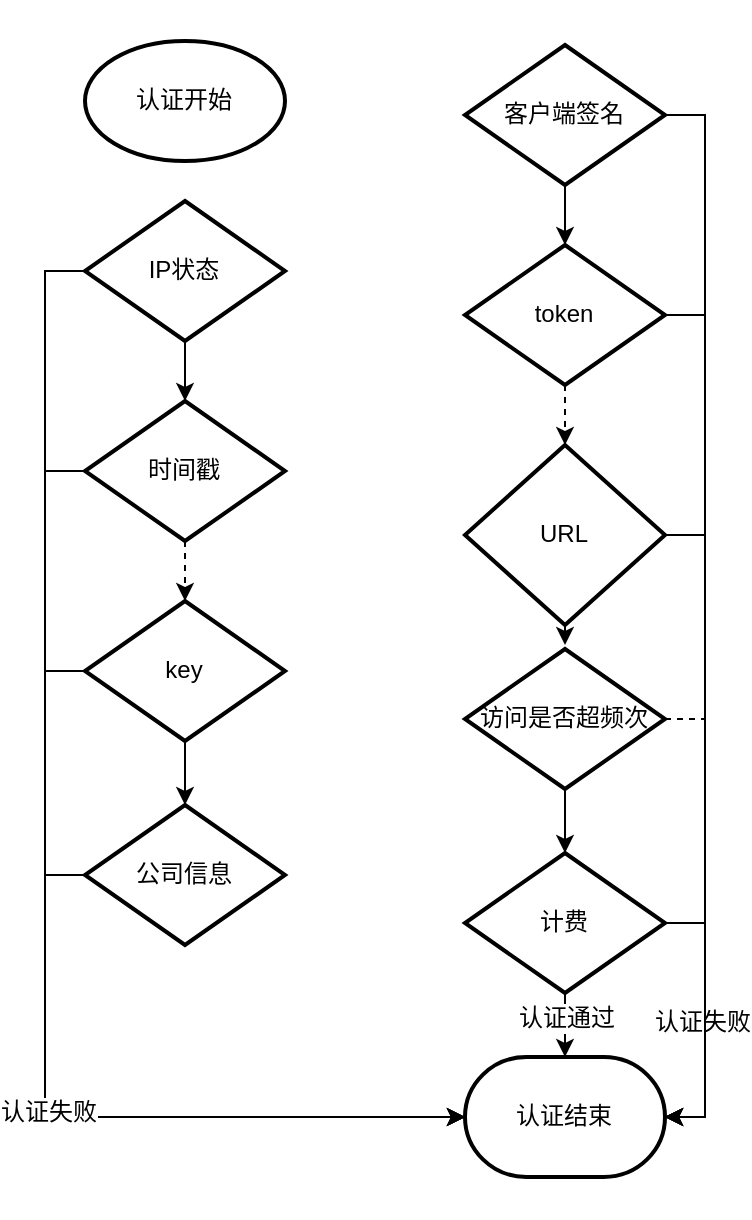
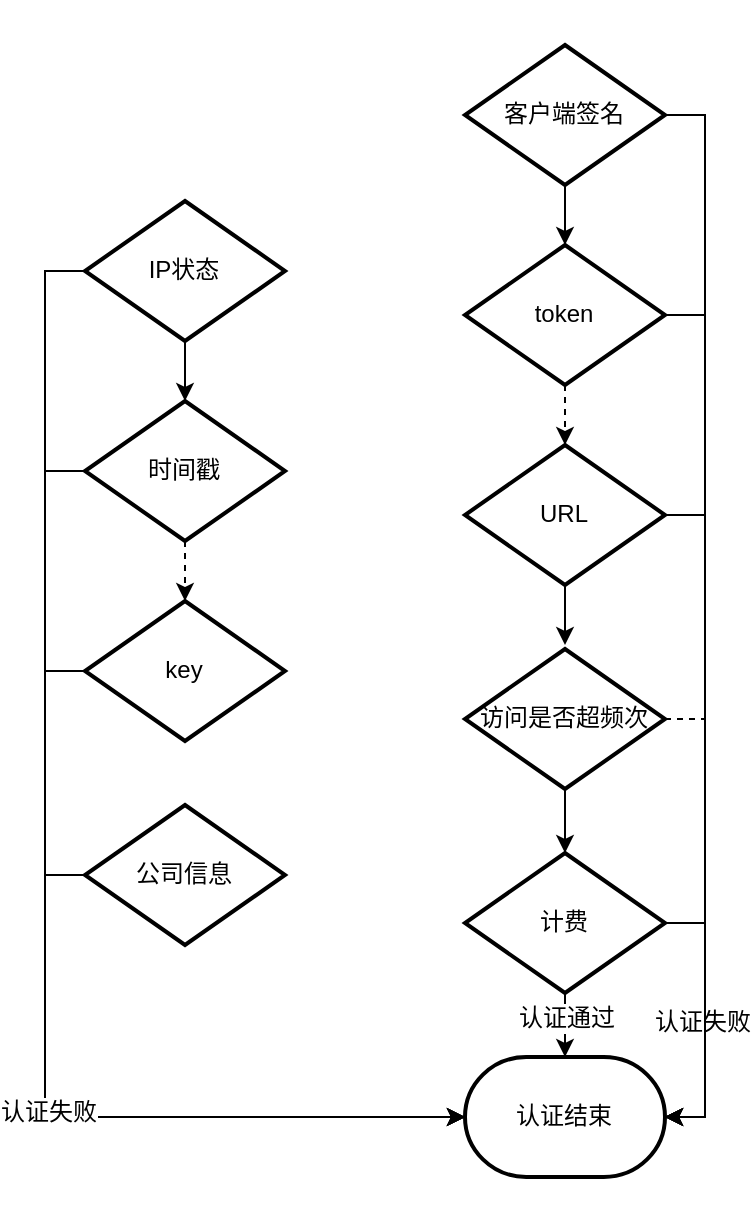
(185, 101) -> none
(565, 535) -> (565, 515)
(185, 766) -> none
